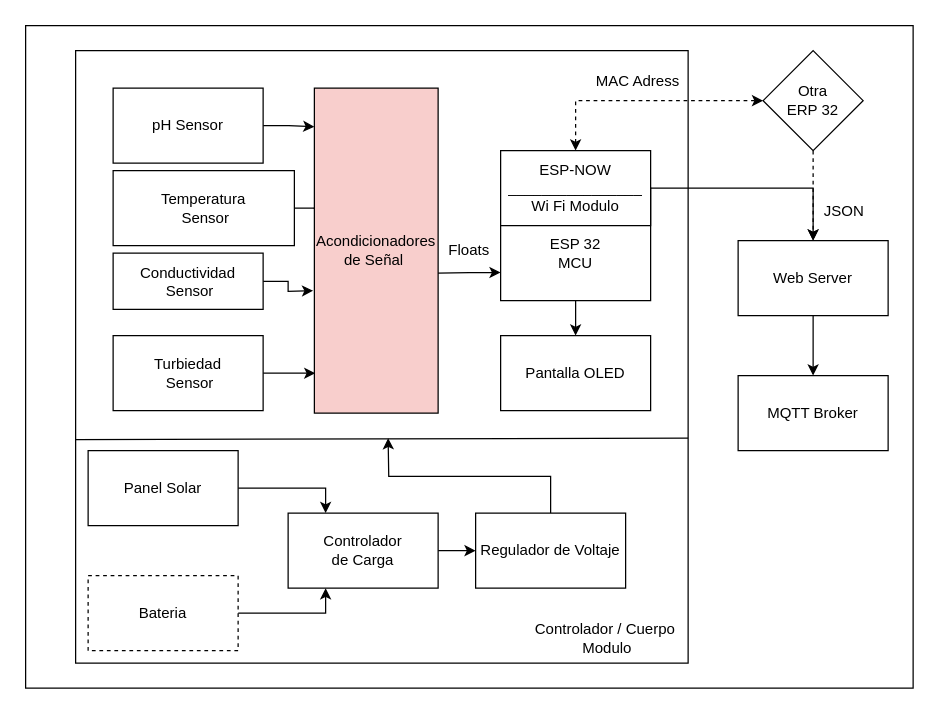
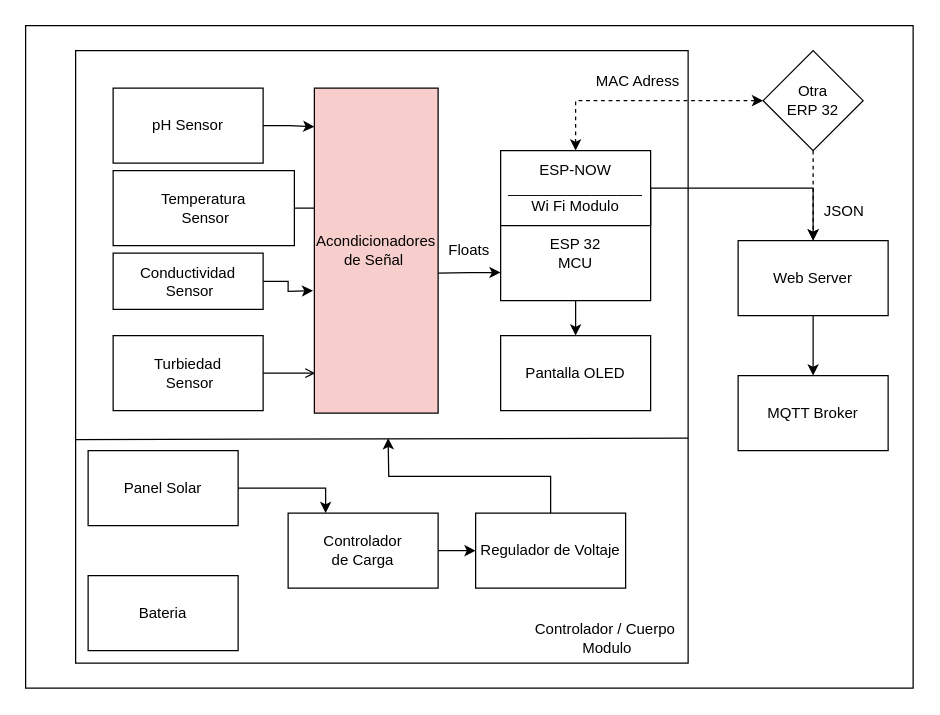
(305, 373) -> (308, 373)
(163, 613) -> (163, 613)
(290, 613) -> none
